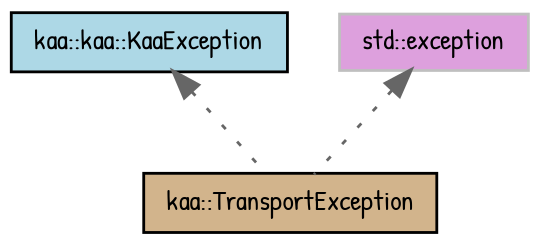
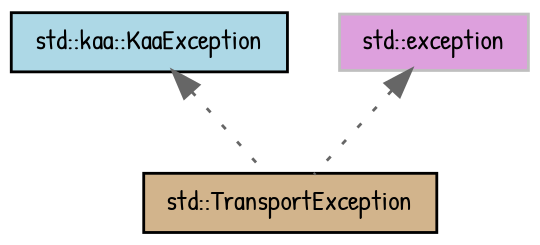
(149, 42) -> (149, 42)
(290, 203) -> (290, 203)
